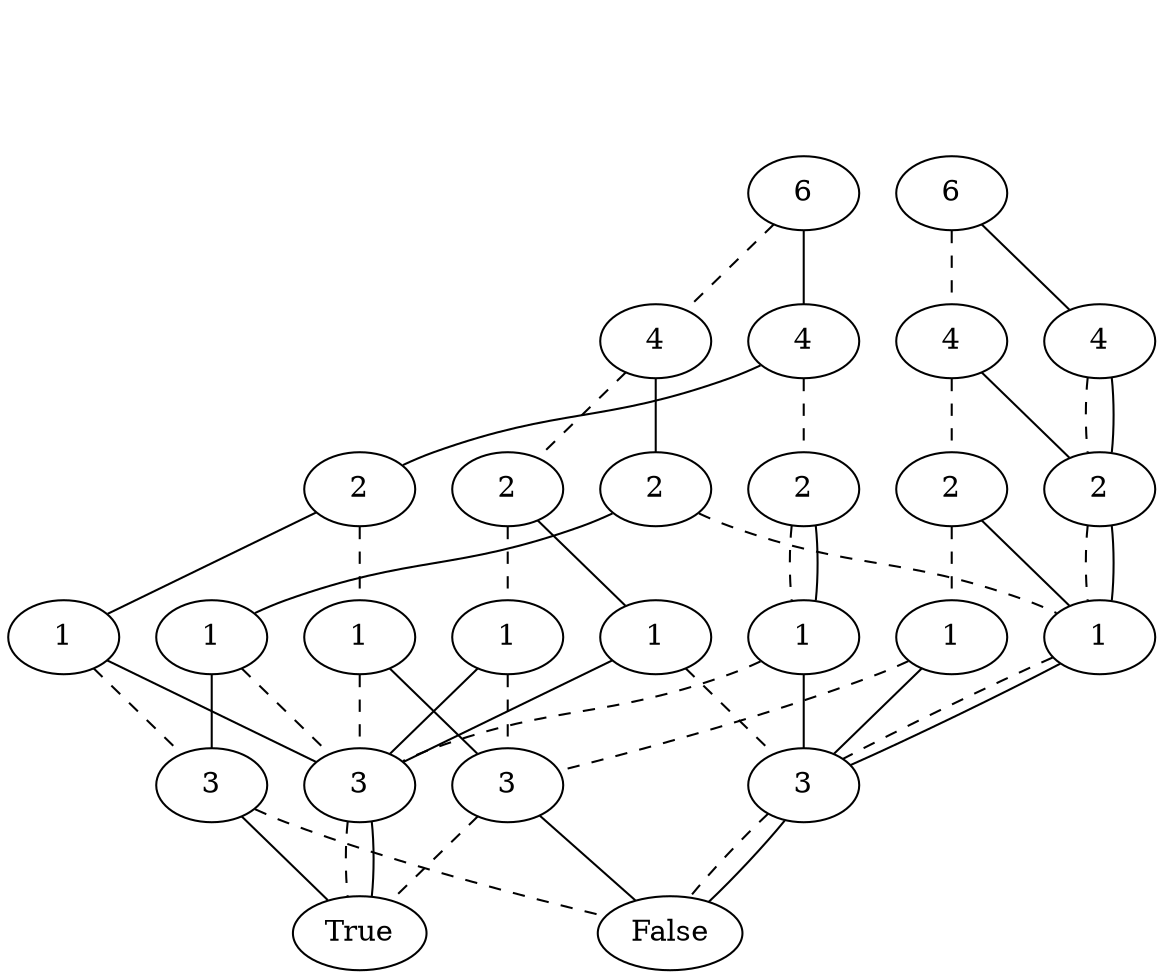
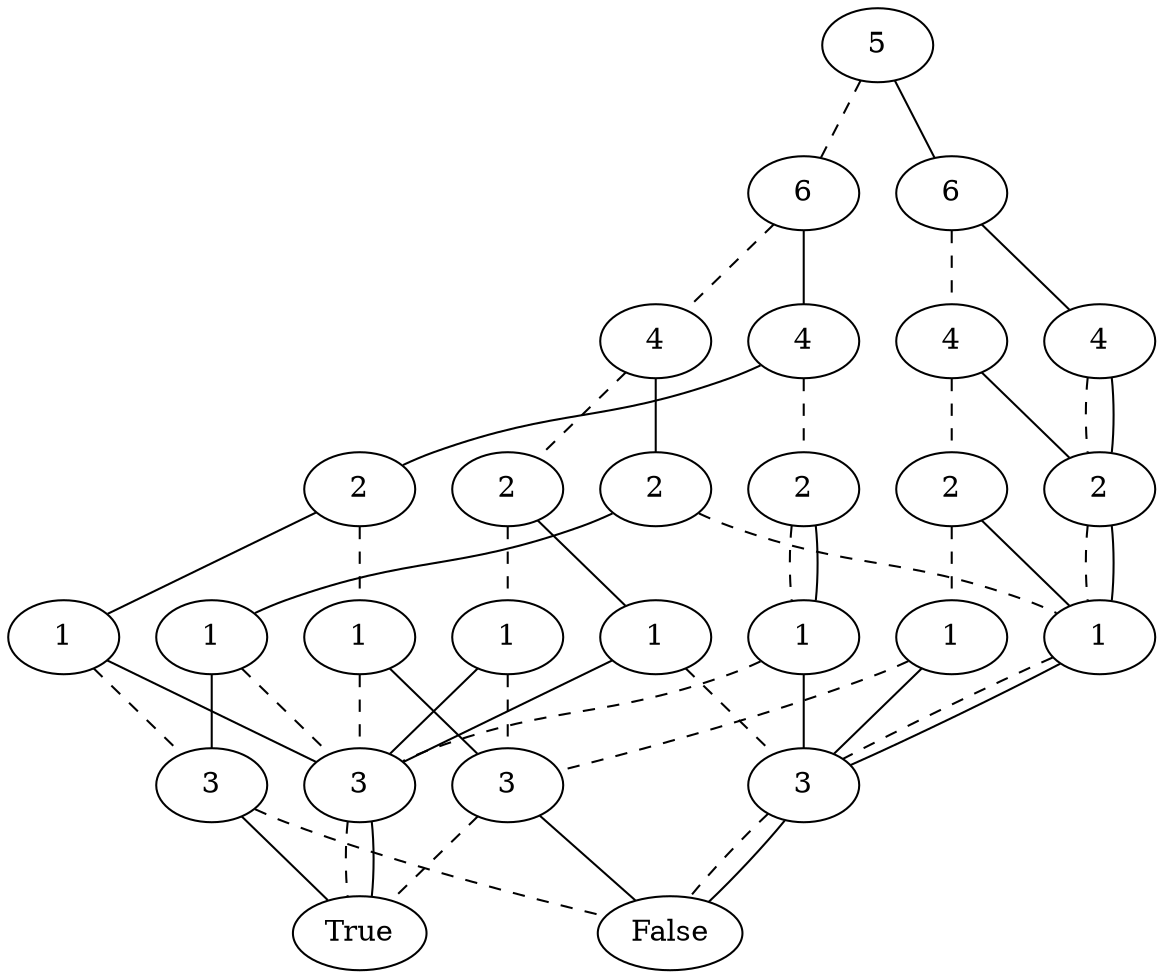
none -> (878, 45)
